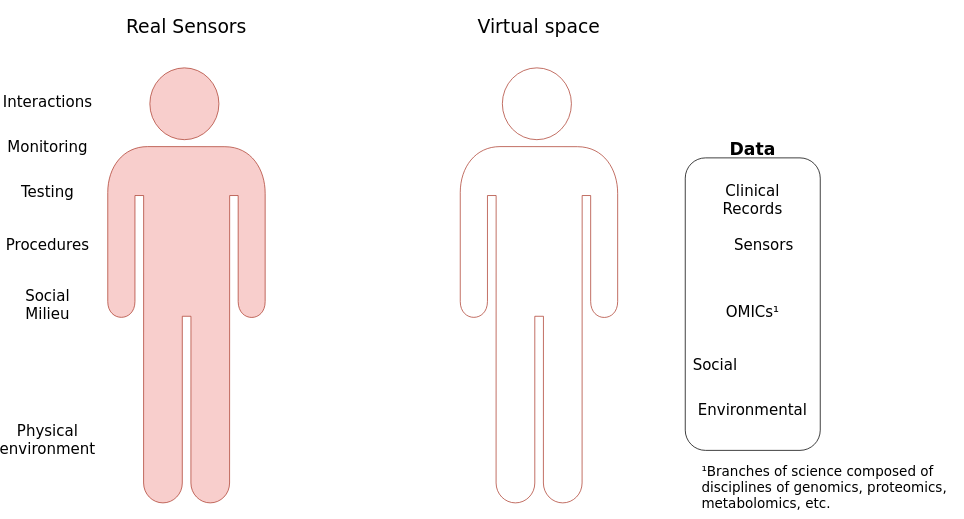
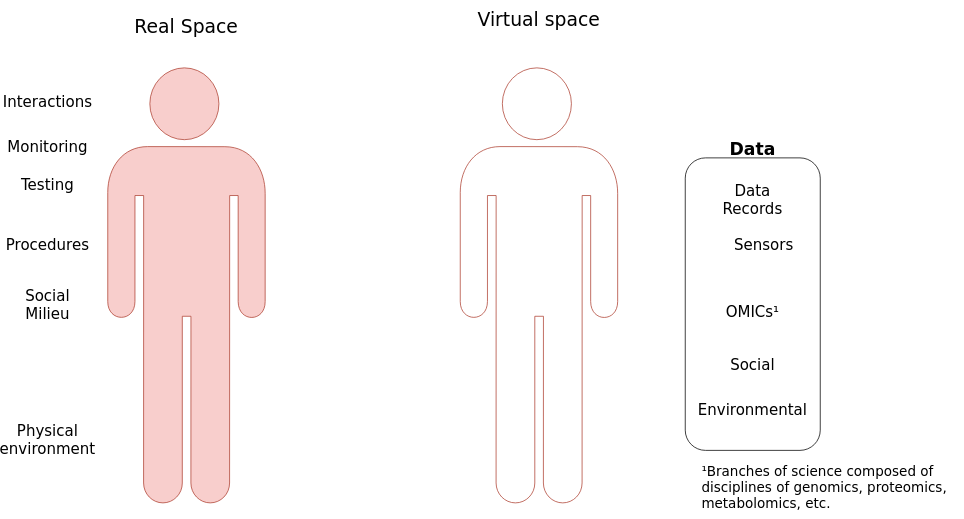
(186, 27) -> (186, 27)
(539, 27) -> (539, 19)
(48, 192) -> (48, 184)
(753, 199) -> (753, 199)
(715, 364) -> (753, 364)
